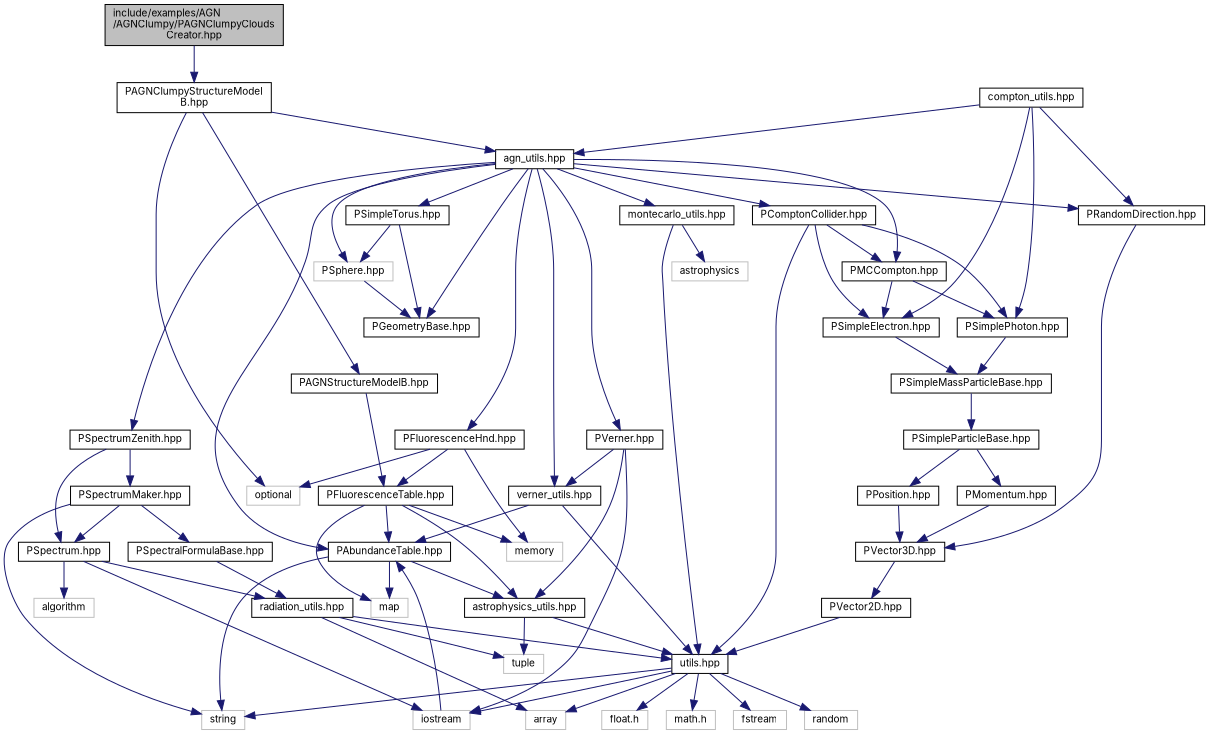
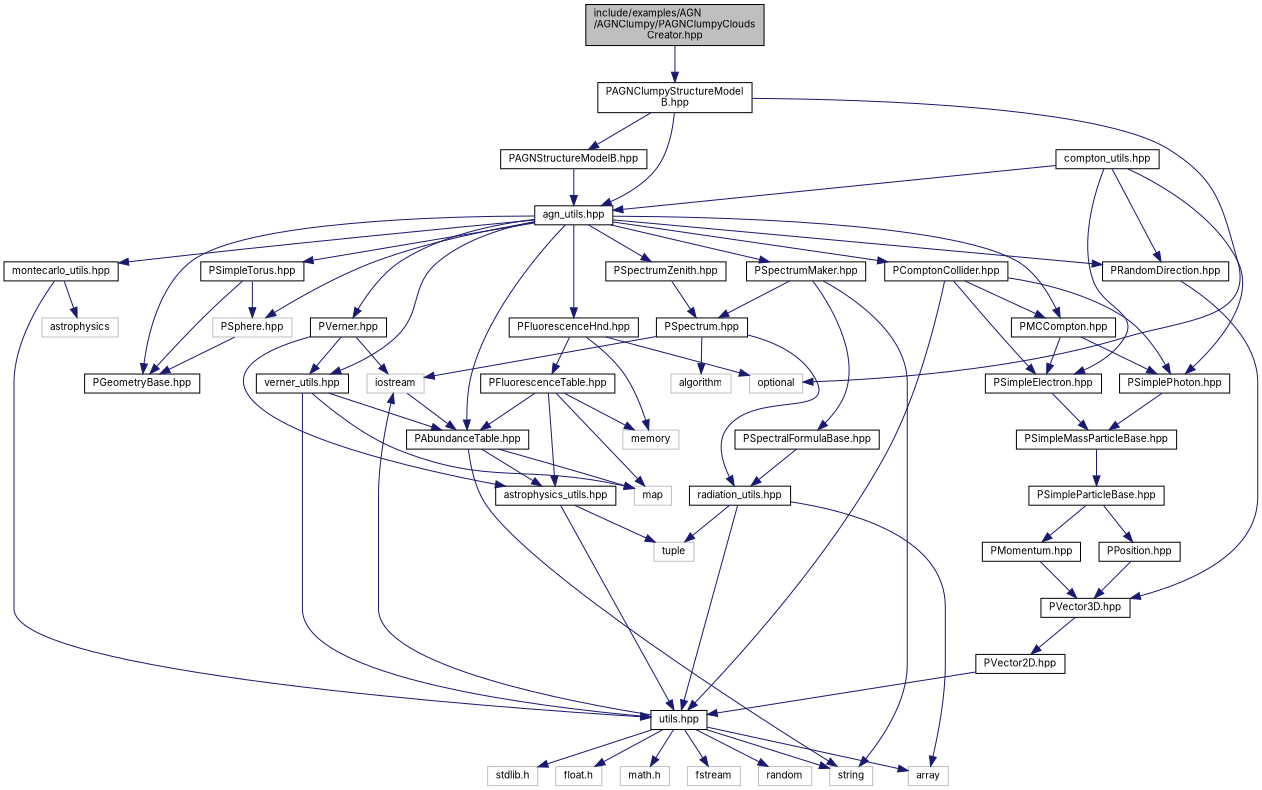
(374, 435) -> (574, 182)
(130, 463) -> (685, 242)
none -> (459, 468)
none -> (513, 776)
